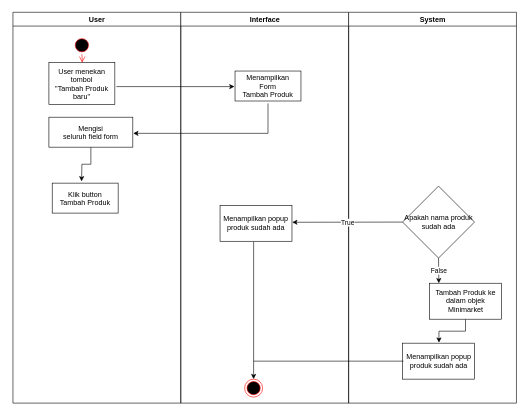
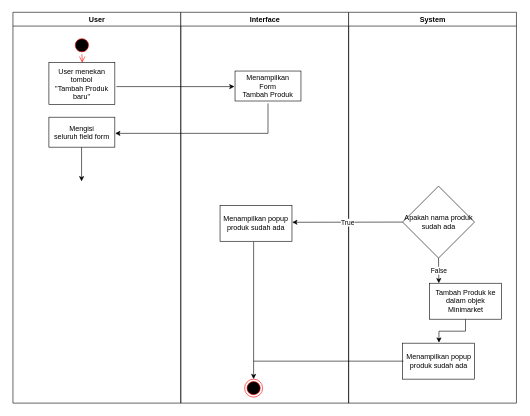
(91, 132) -> (82, 132)
(85, 198) -> none
